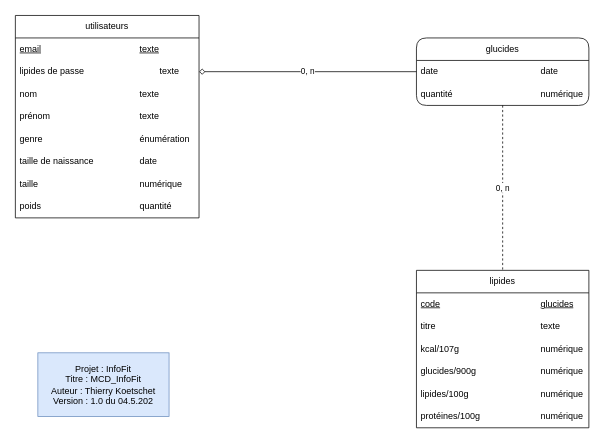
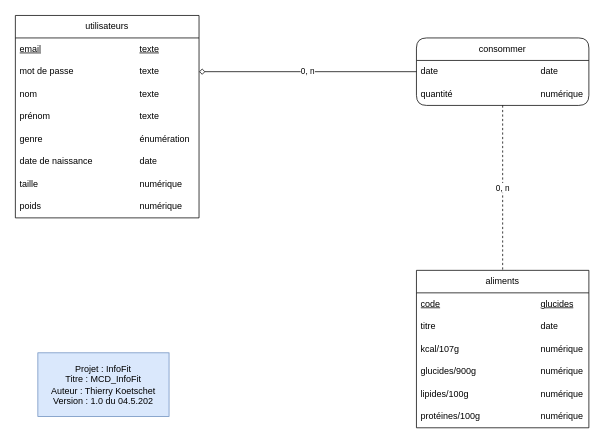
(503, 49) -> (503, 49)
(77, 72) -> (70, 72)
(78, 162) -> (77, 162)
(63, 207) -> (65, 207)
(503, 282) -> (503, 282)
(460, 327) -> (458, 327)
